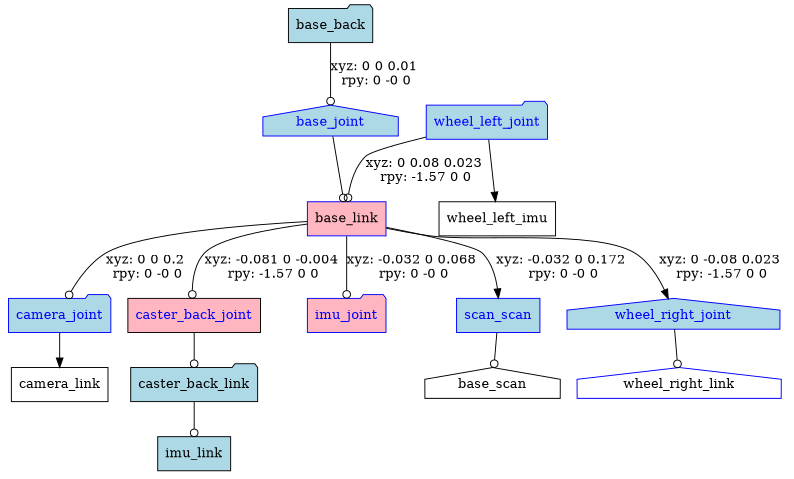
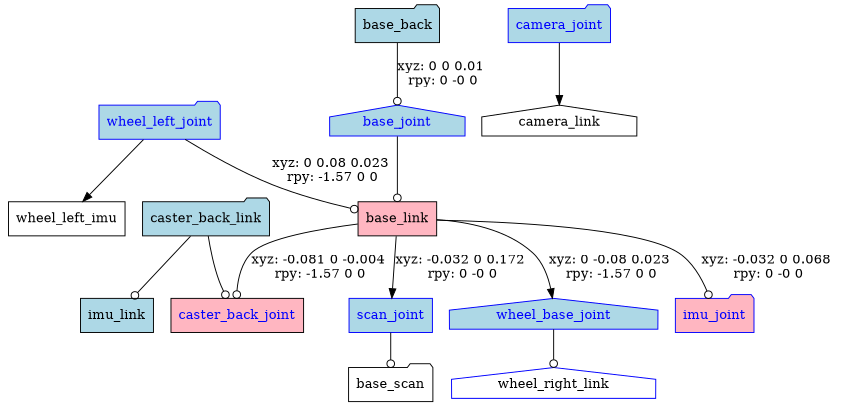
(347, 219) -> (397, 219)
(179, 234) -> none
(498, 315) -> (391, 315)
(673, 315) -> (554, 315)
(194, 346) -> (214, 264)
(60, 385) -> (559, 122)
(493, 385) -> (391, 385)
